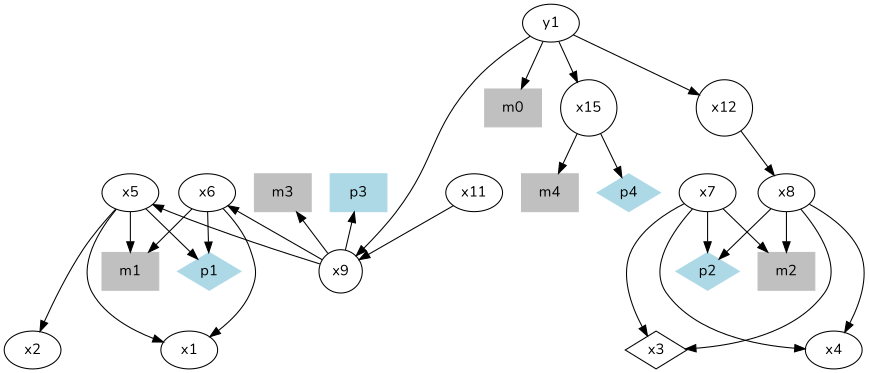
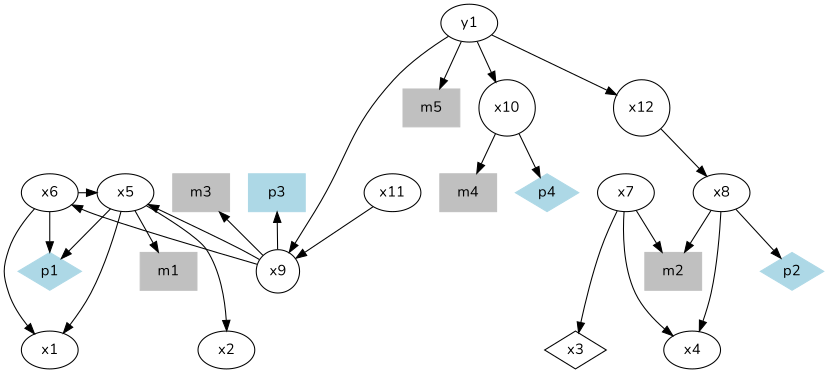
(513, 108) -> (431, 108)
(589, 108) -> (507, 108)
(174, 227) -> (82, 193)
(708, 227) -> none
(807, 311) -> none
